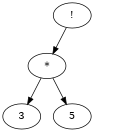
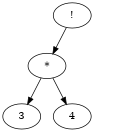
(72, 116) -> (72, 116)
